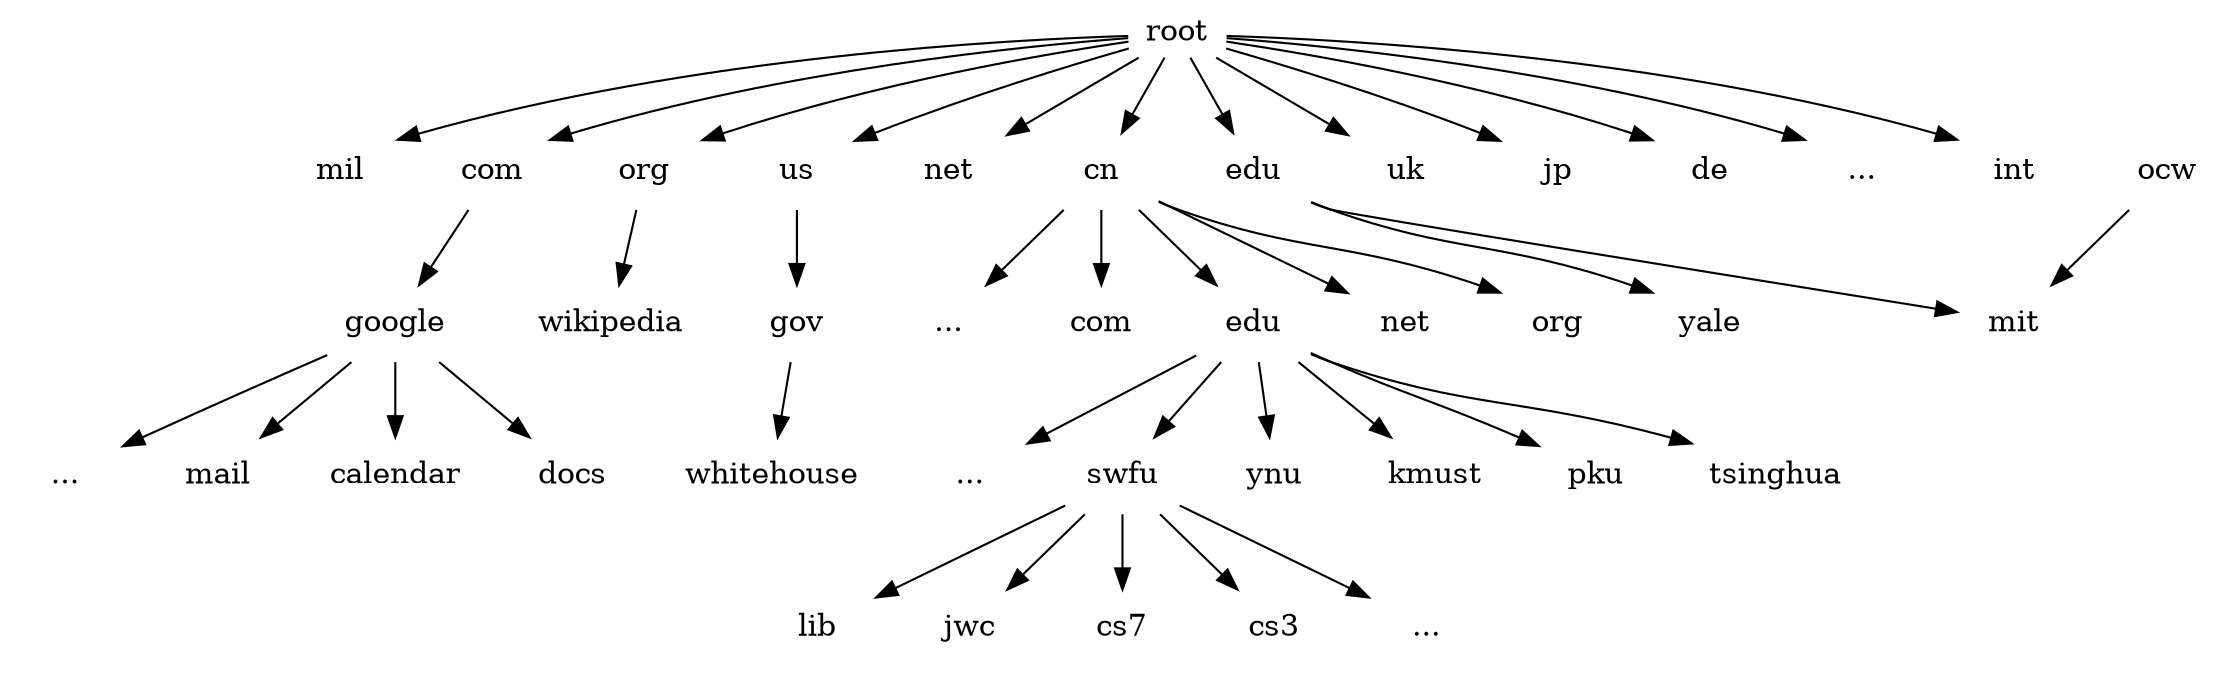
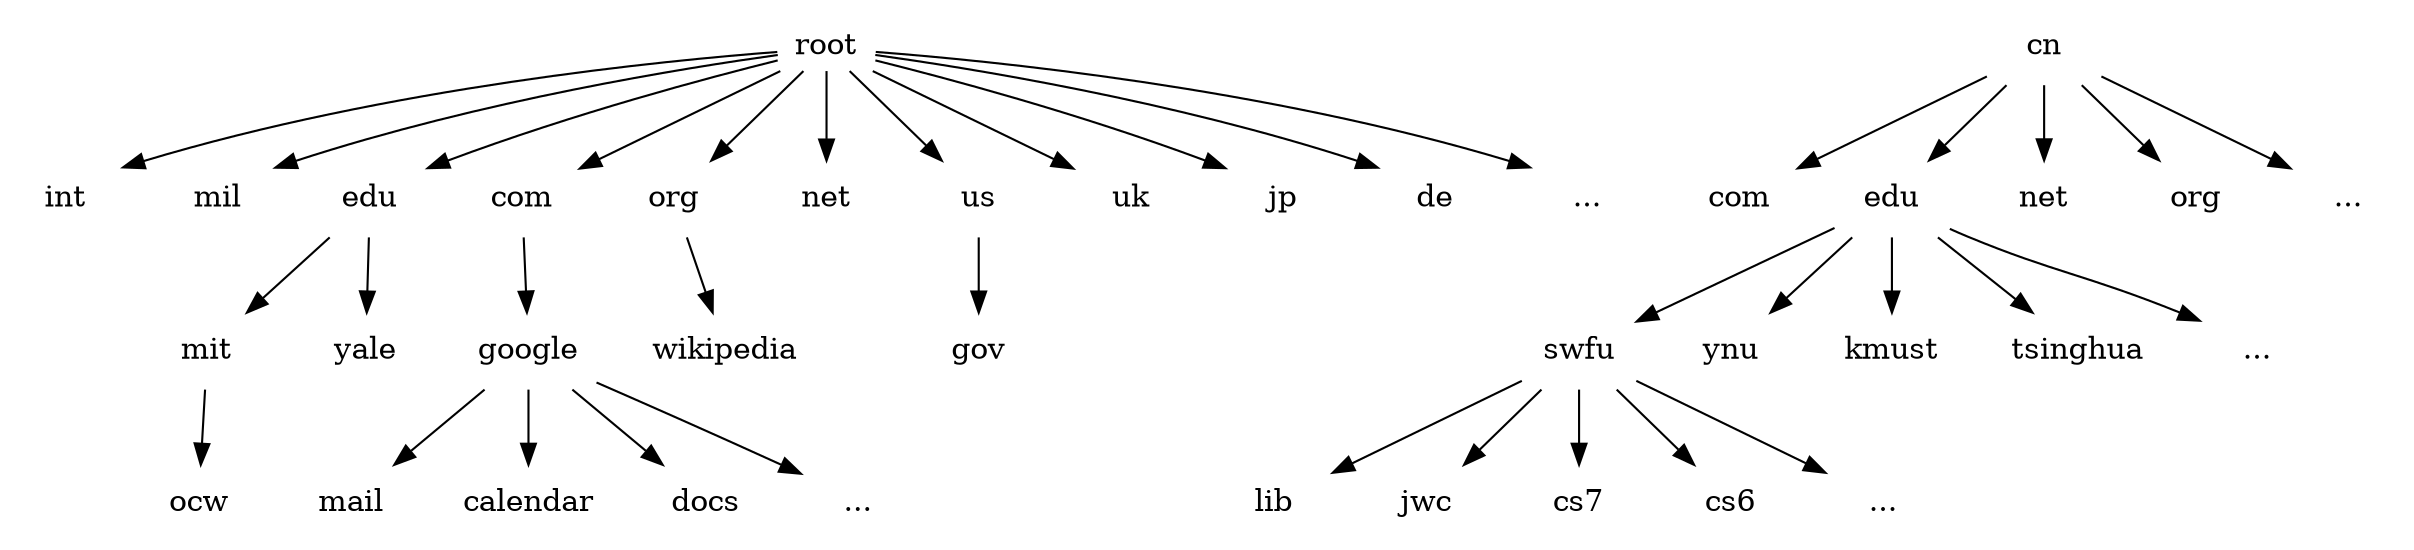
(1149, 86) -> none
(2098, 240) -> (204, 417)
(772, 476) -> none
(1596, 476) -> none
(1275, 628) -> (1731, 503)
